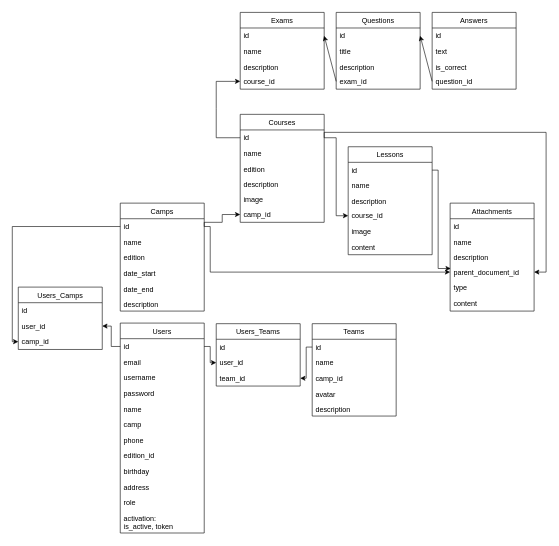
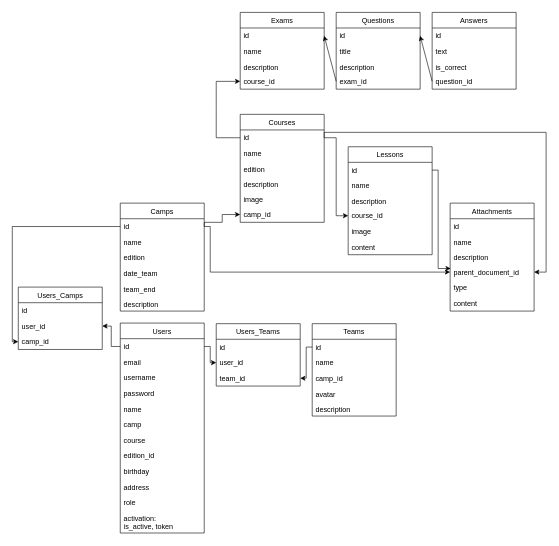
(144, 274) -> (142, 274)
(140, 289) -> (140, 289)
(134, 440) -> (136, 440)
